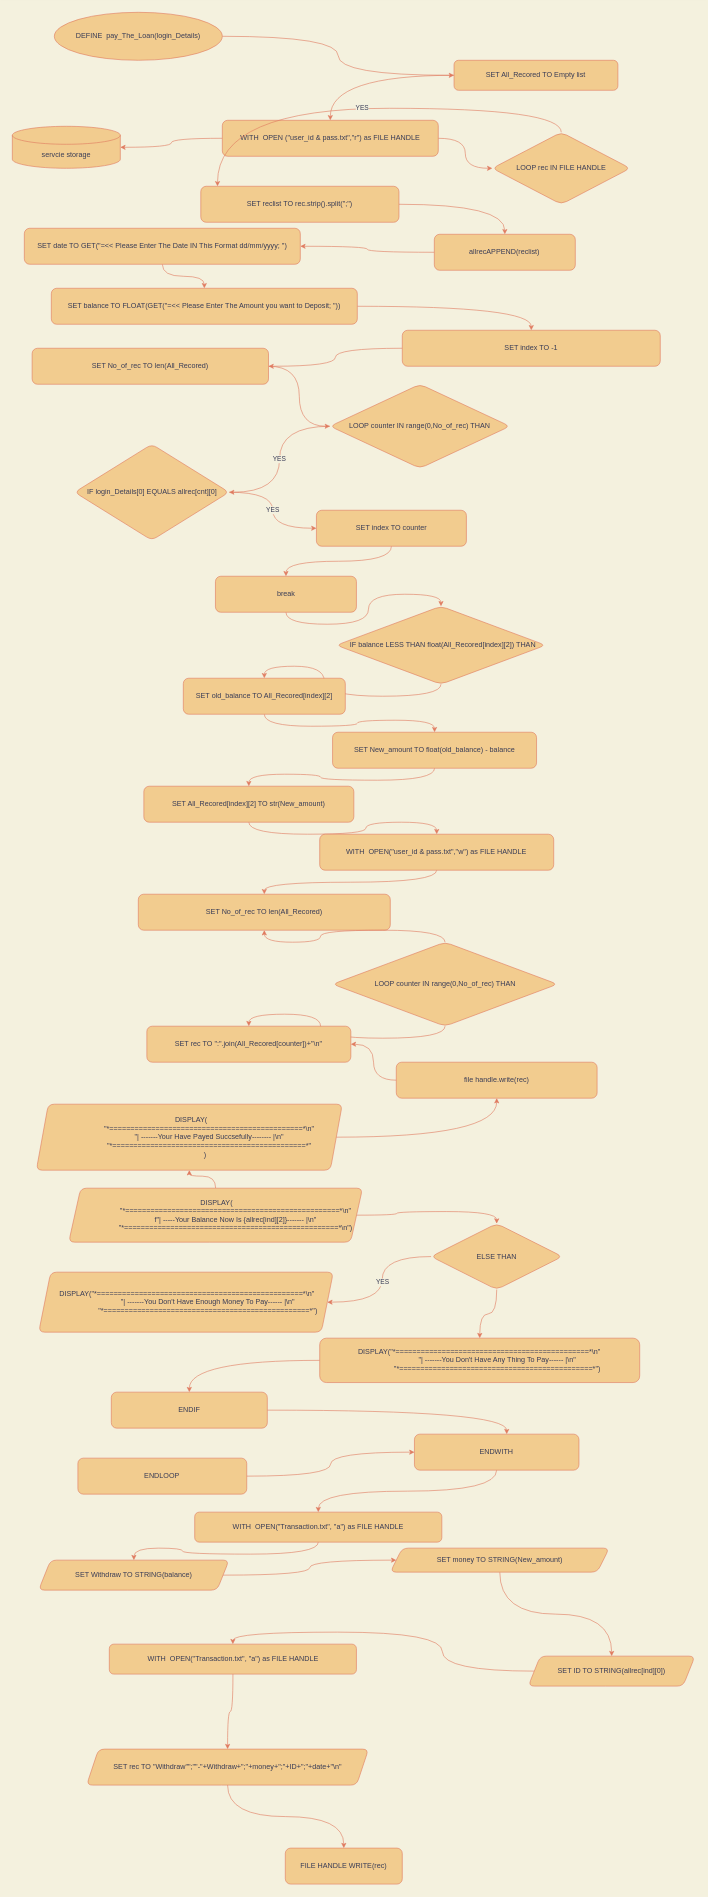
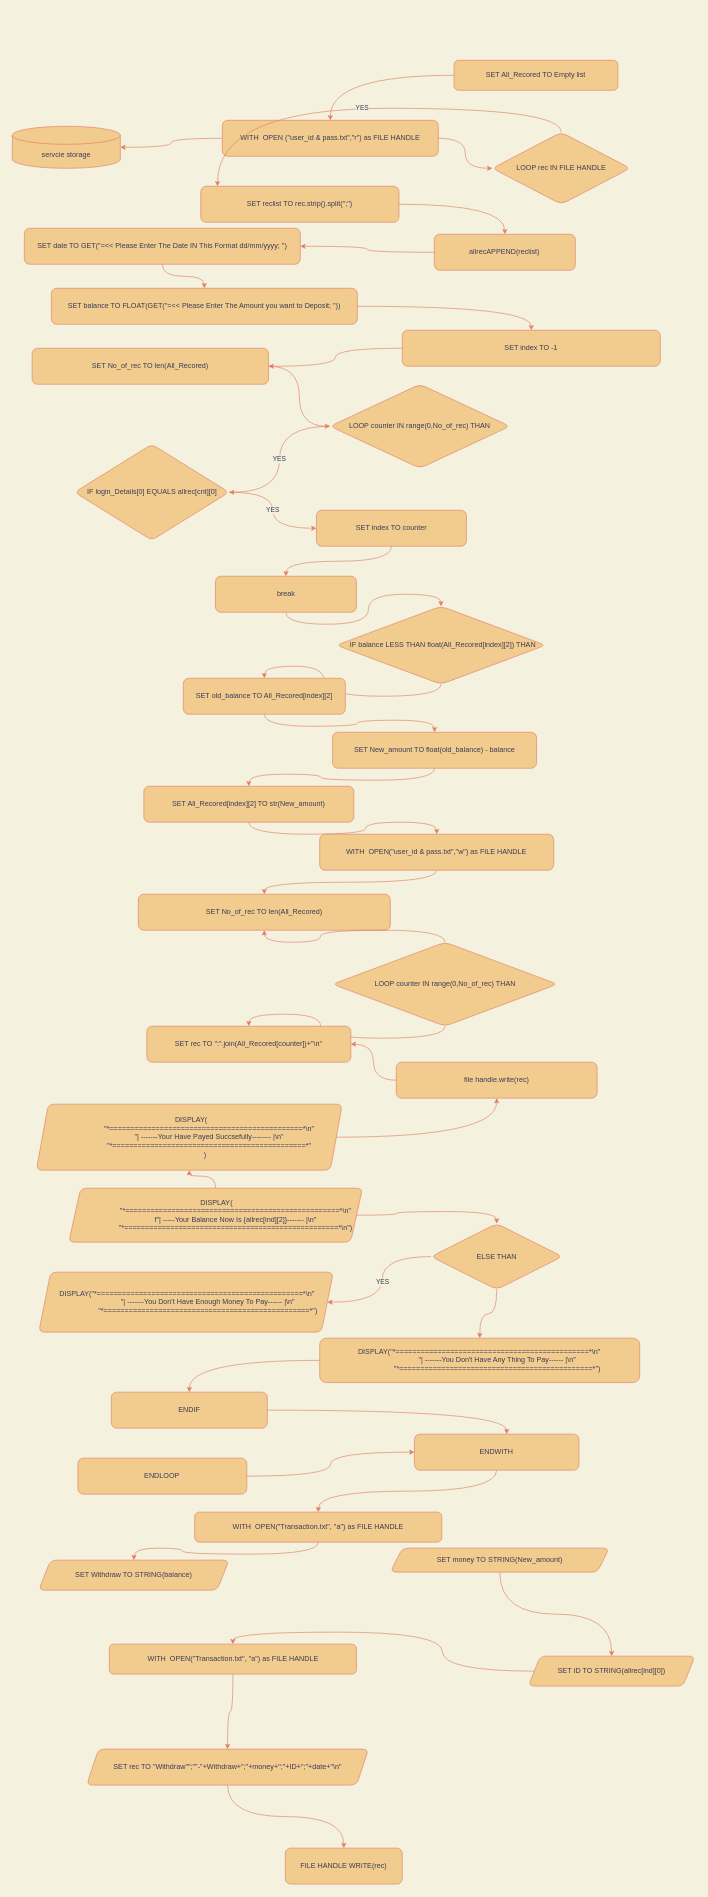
(138, 36) -> none
(319, 43) -> none
(310, 1568) -> none
